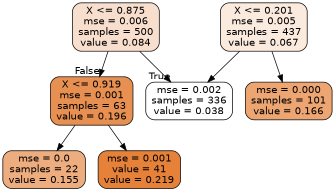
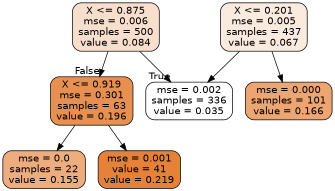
(92, 101) -> (92, 101)
(189, 101) -> (189, 101)
